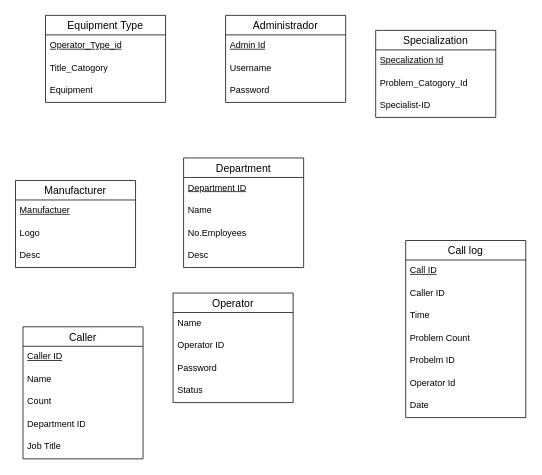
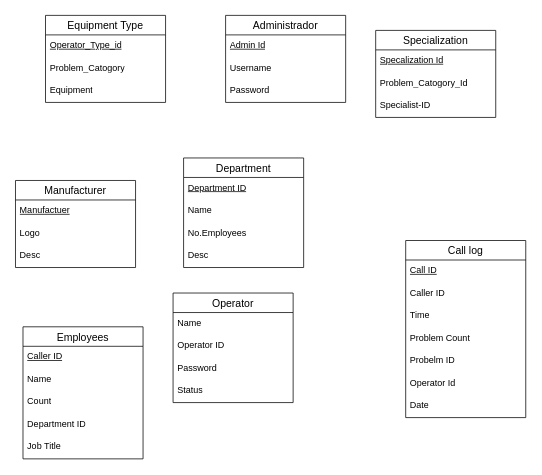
(83, 68) -> (89, 68)
(83, 337) -> (83, 337)
